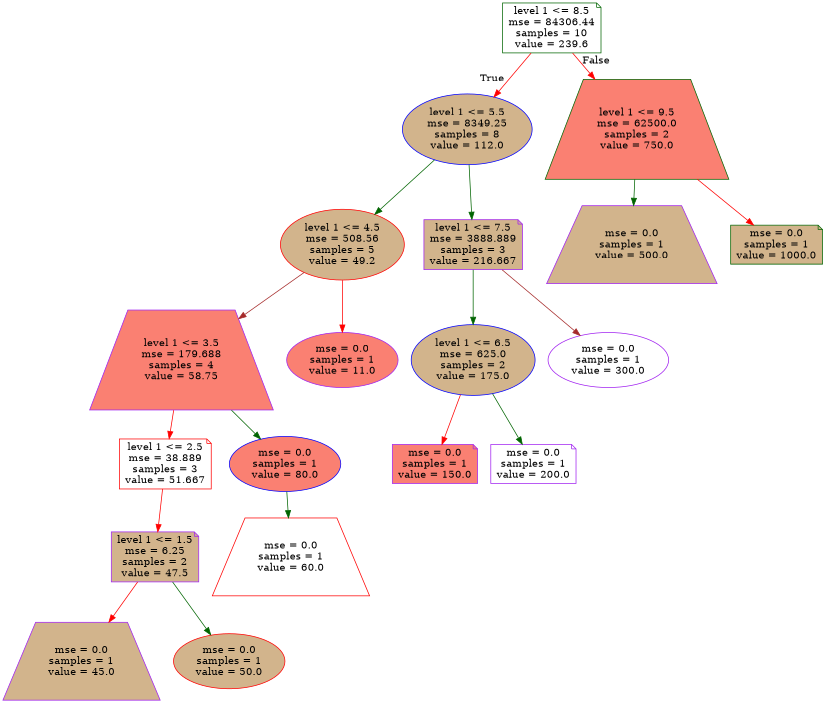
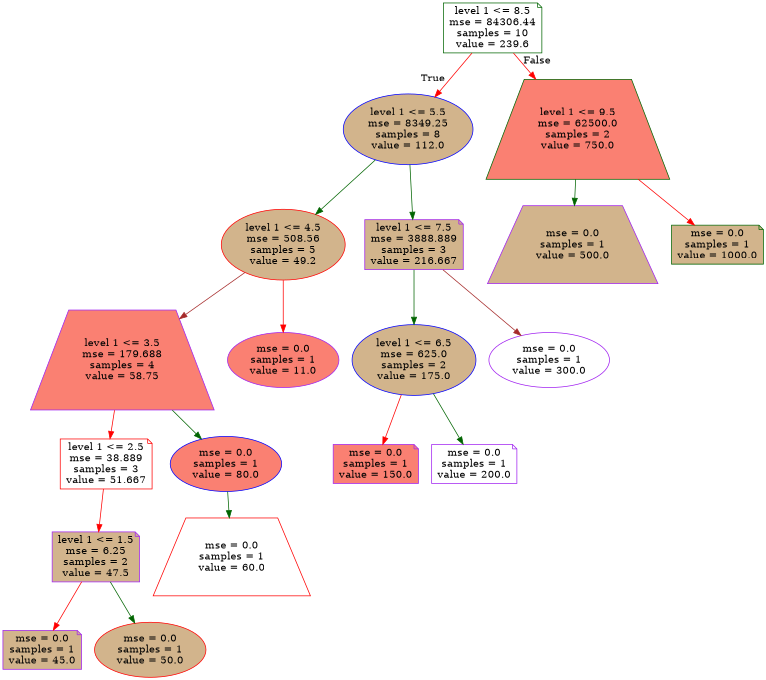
(82, 661) -> (42, 650)
